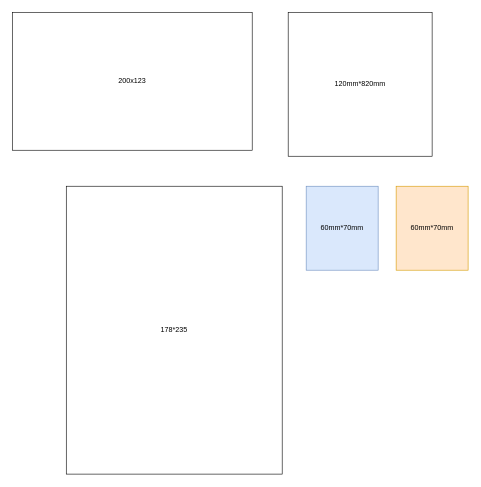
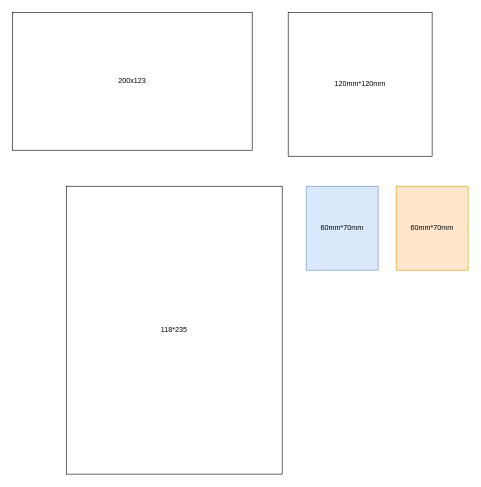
(360, 84) -> (360, 84)
(174, 330) -> (174, 330)
